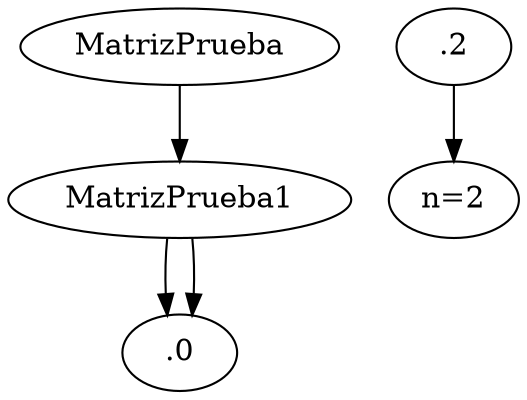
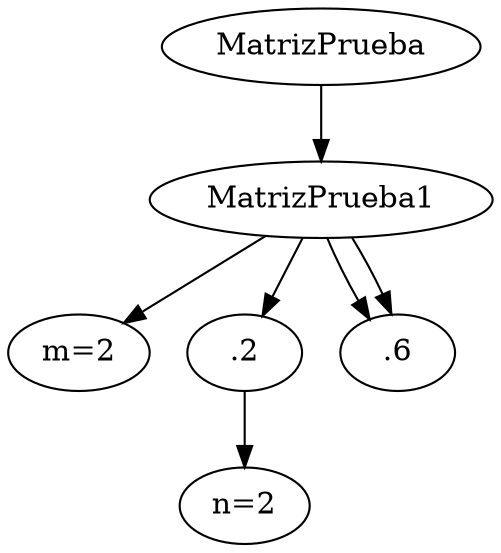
none -> (288, 267)
none -> (79, 353)
(180, 353) -> (398, 353)
